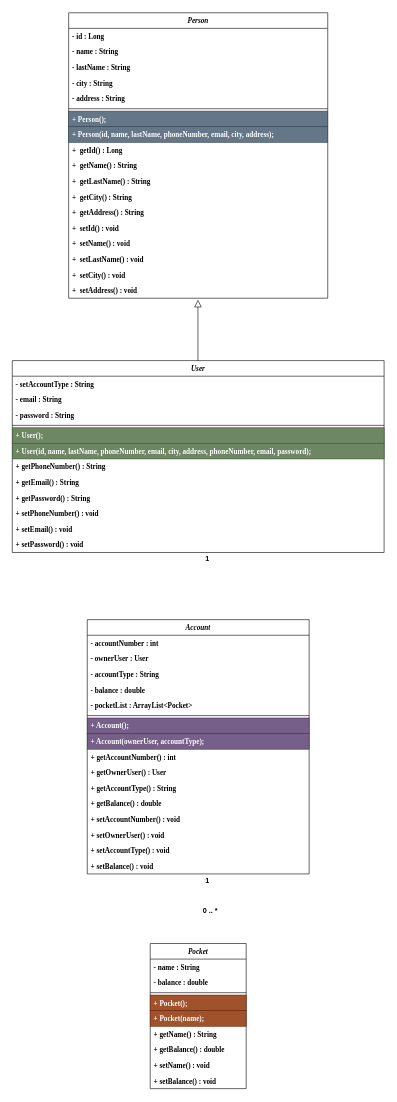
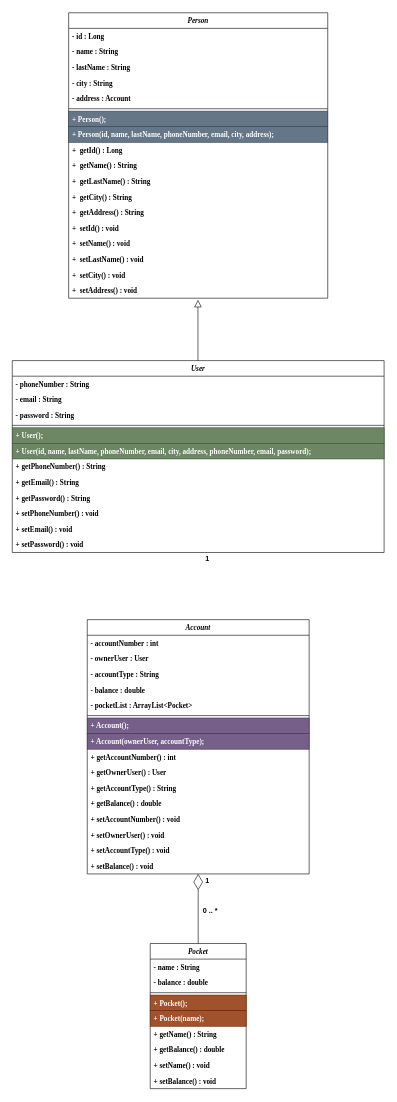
(104, 98) -> (107, 98)
(61, 384) -> (55, 384)
none -> (198, 916)
